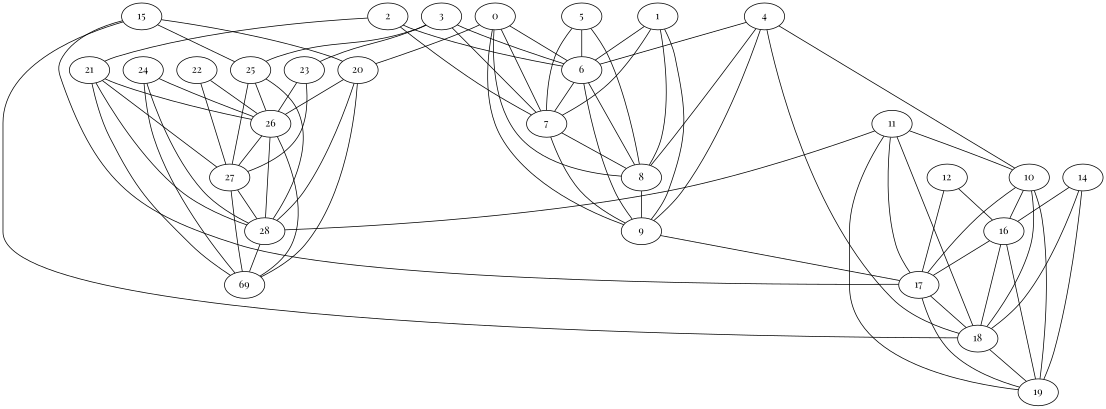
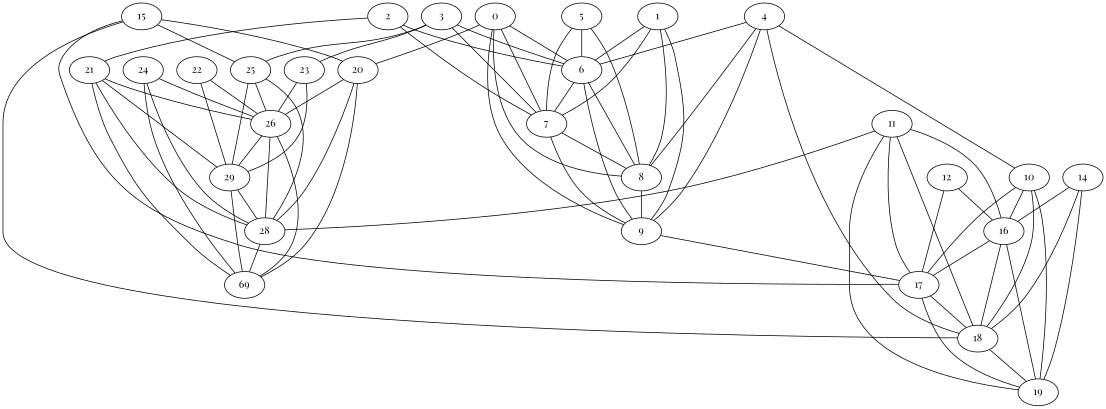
(961, 150) -> (969, 160)
(230, 178) -> (230, 178)
